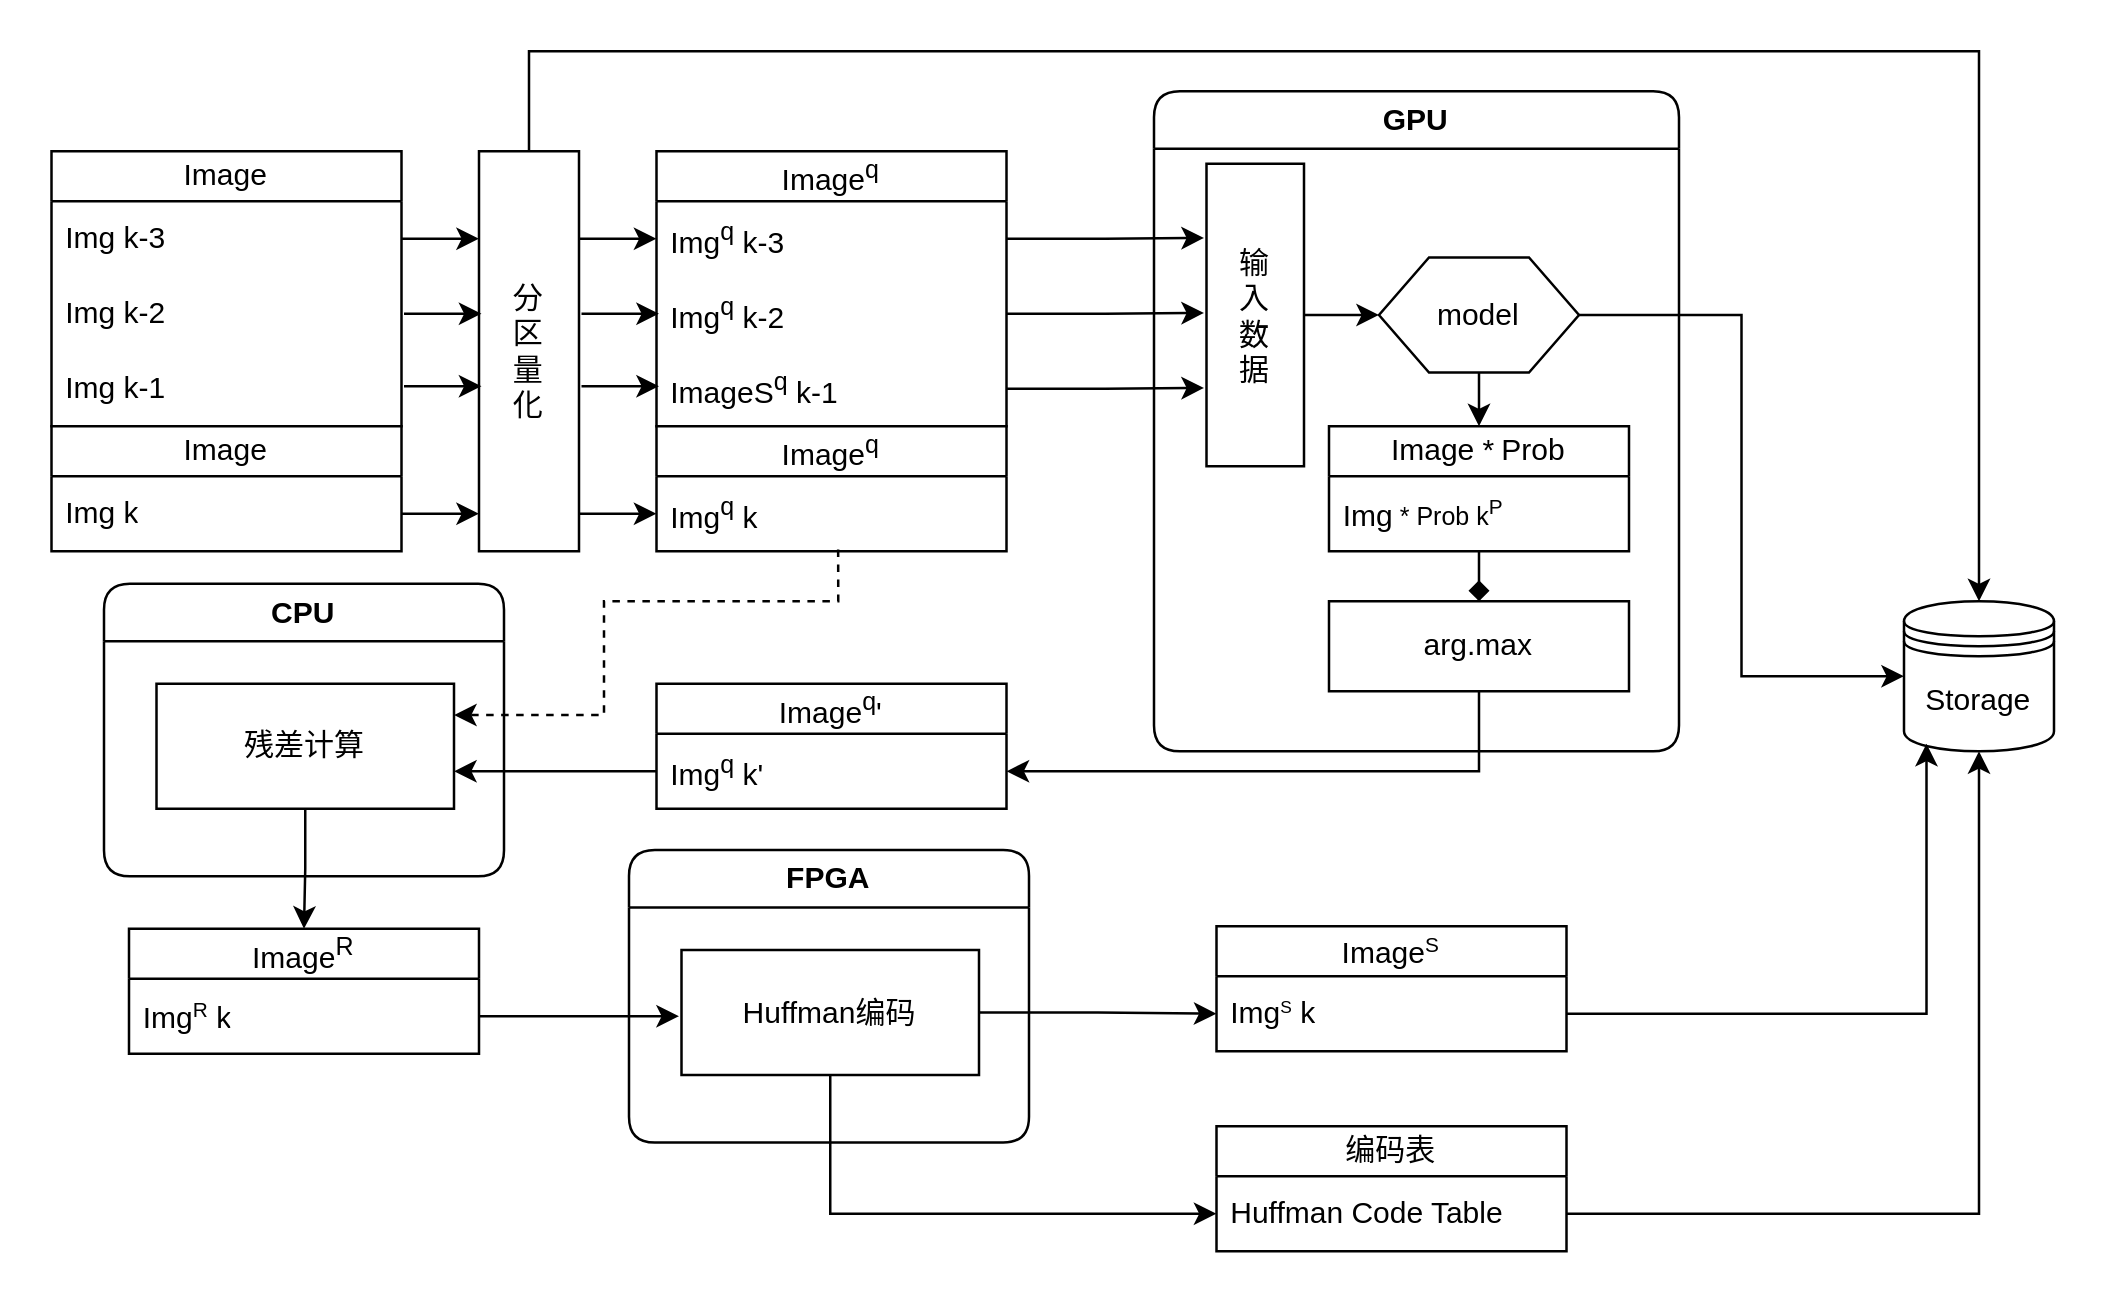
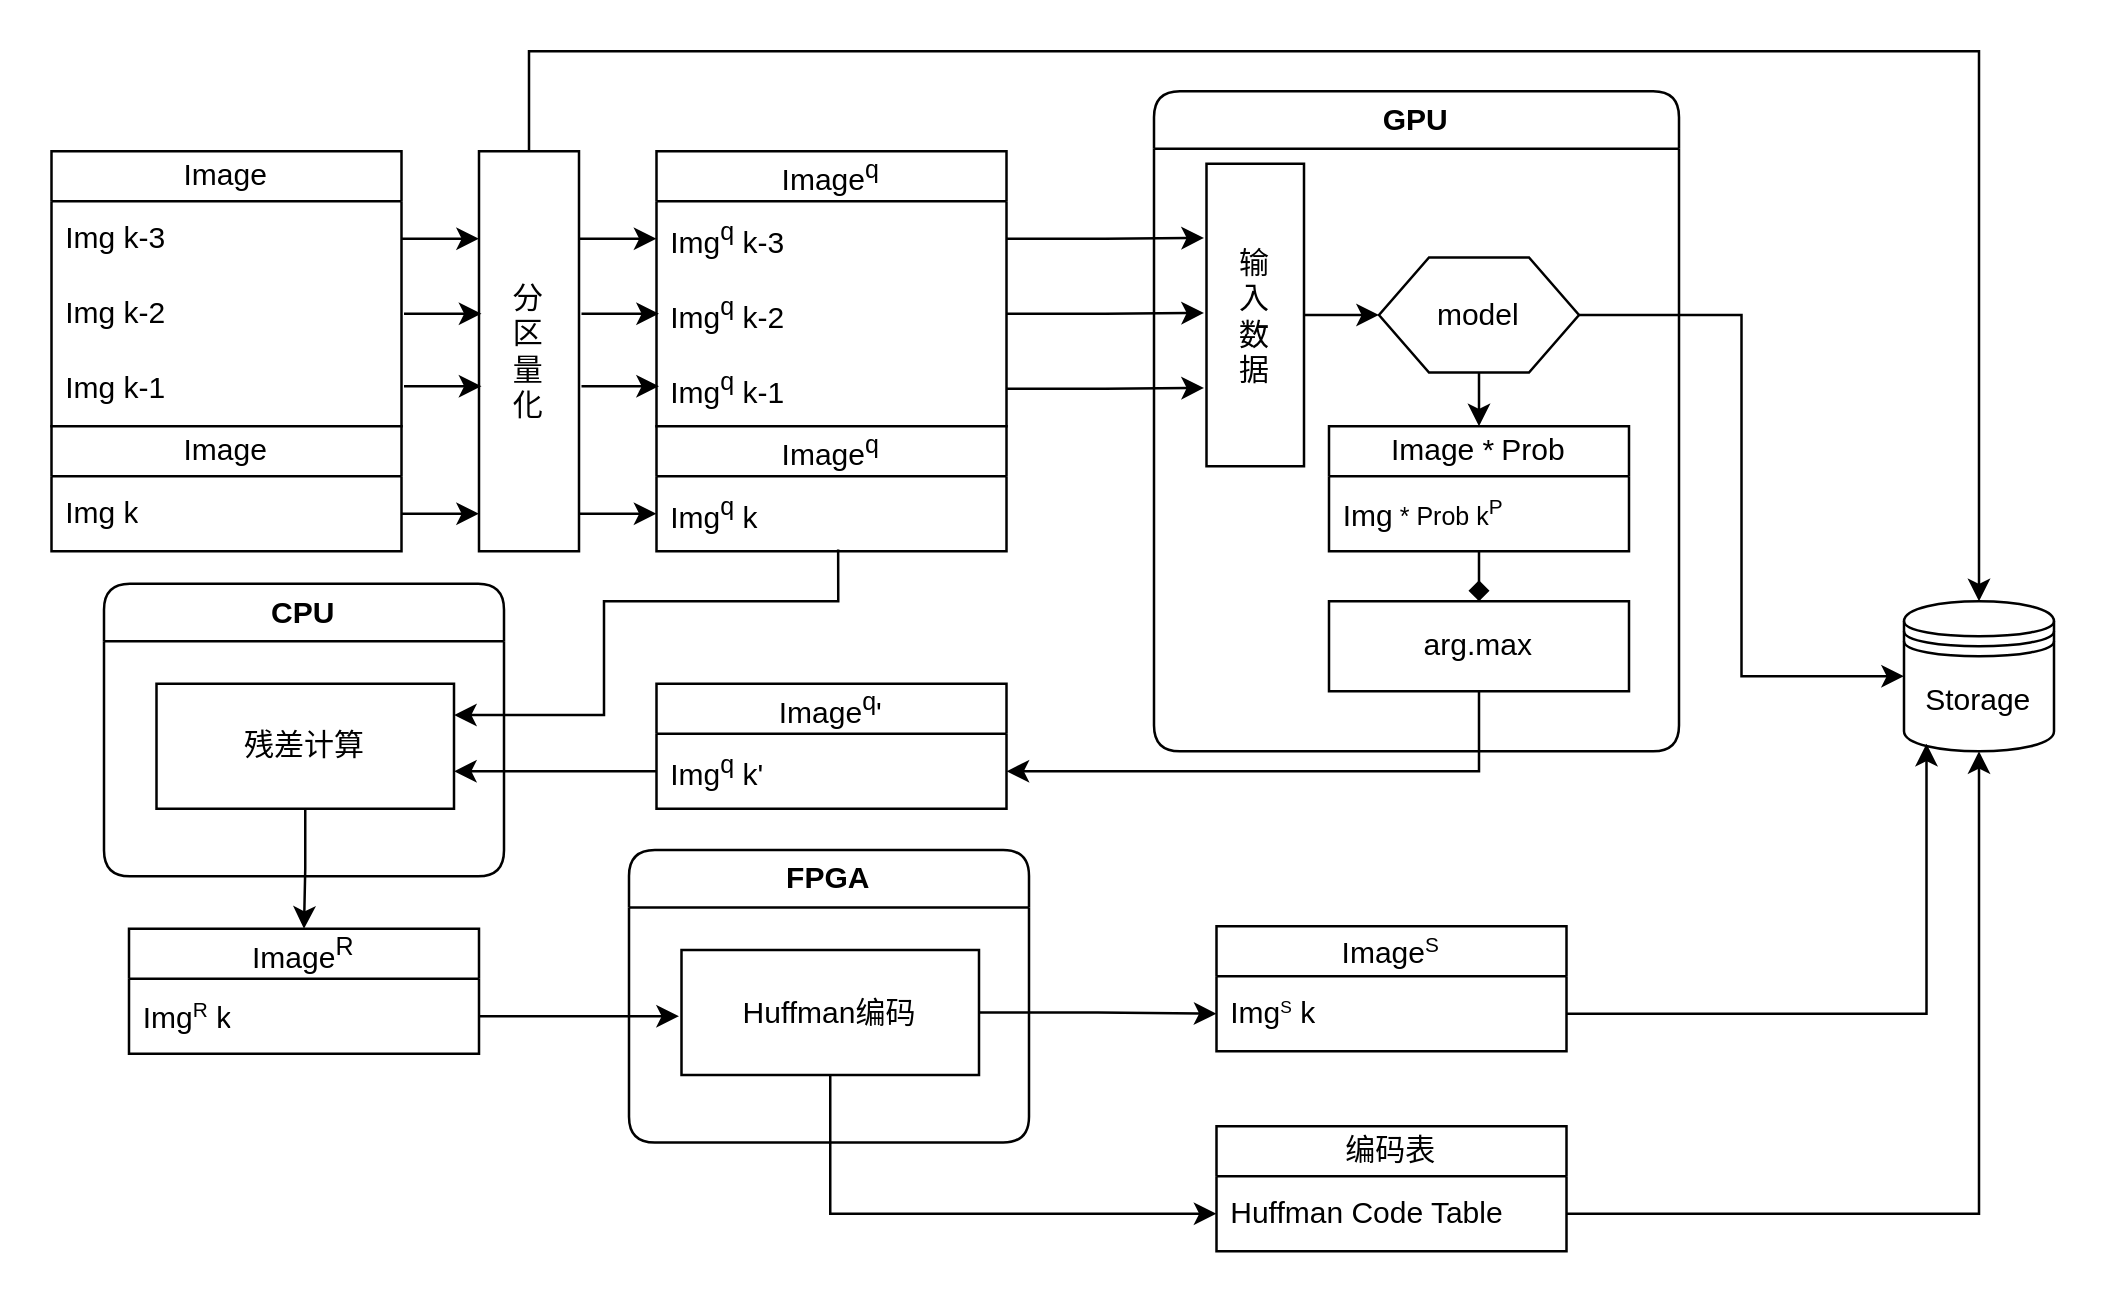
(760, 389) -> (735, 389)
(639, 601) -> (639, 601)
